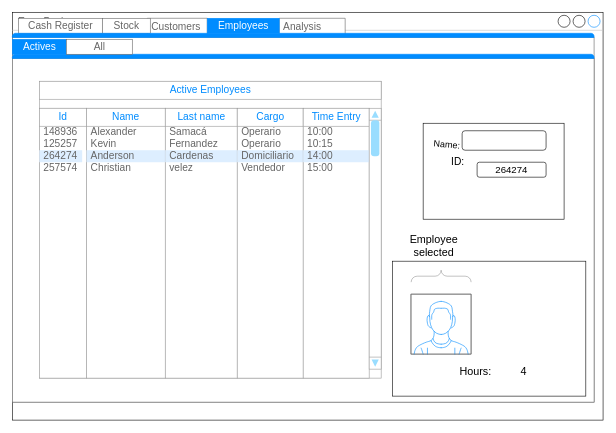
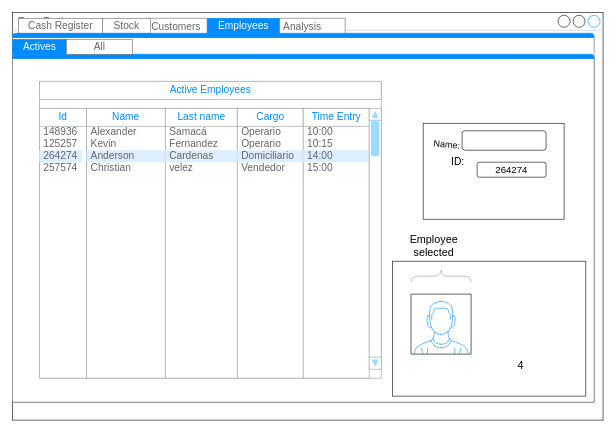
(477, 372) -> none
(524, 372) -> (521, 366)
